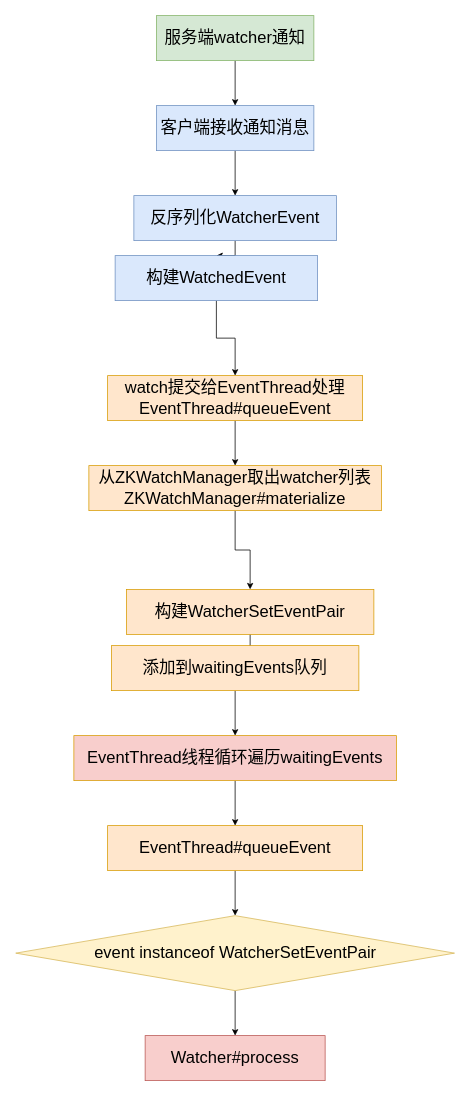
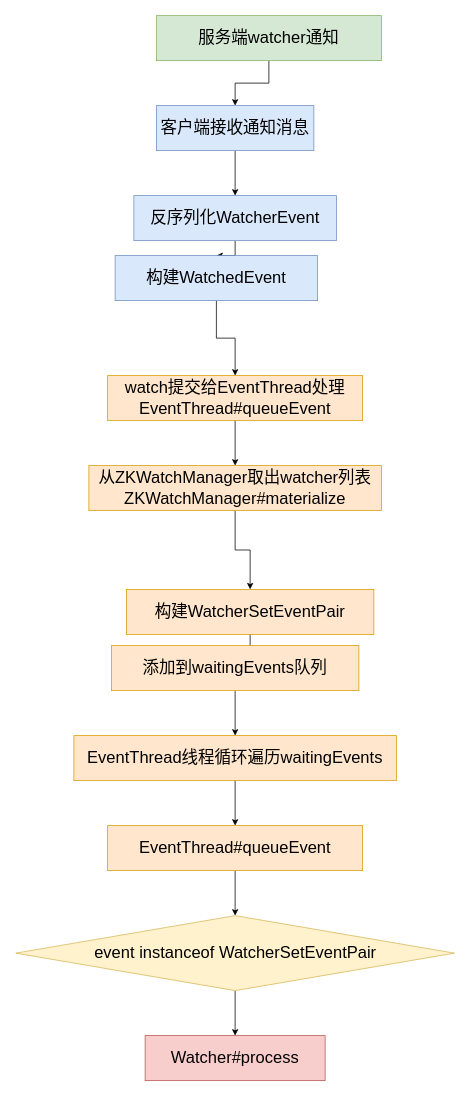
(235, 38) -> (269, 38)
(235, 758) -> (235, 758)
